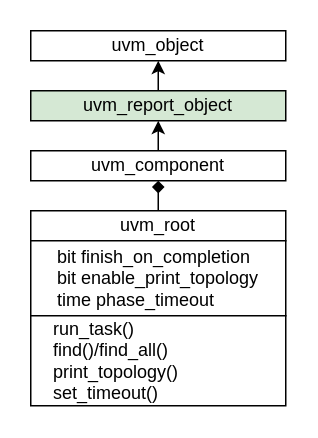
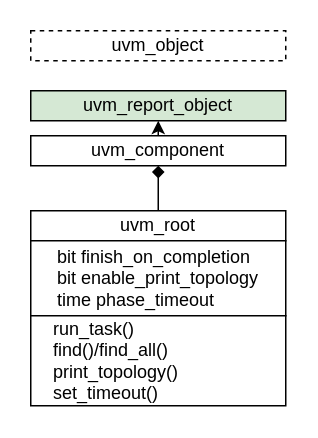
(158, 46) -> (158, 46)
(158, 81) -> none
(158, 166) -> (158, 151)
